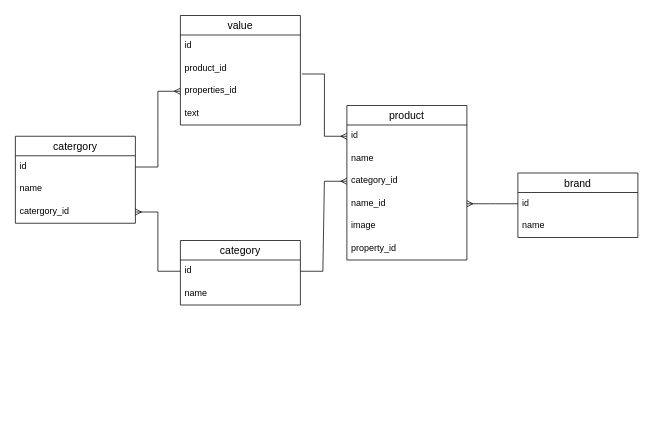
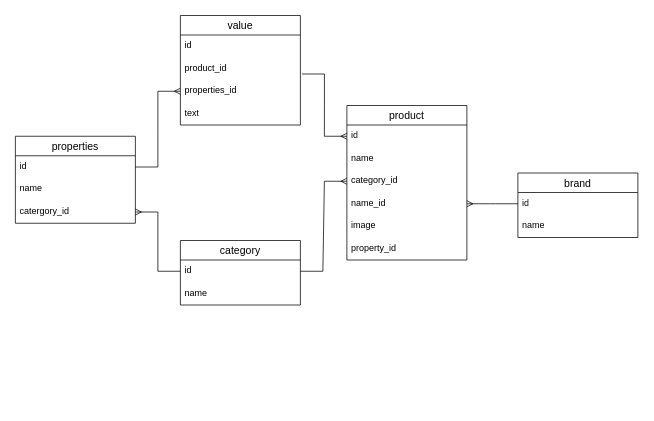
(75, 147) -> (75, 147)
